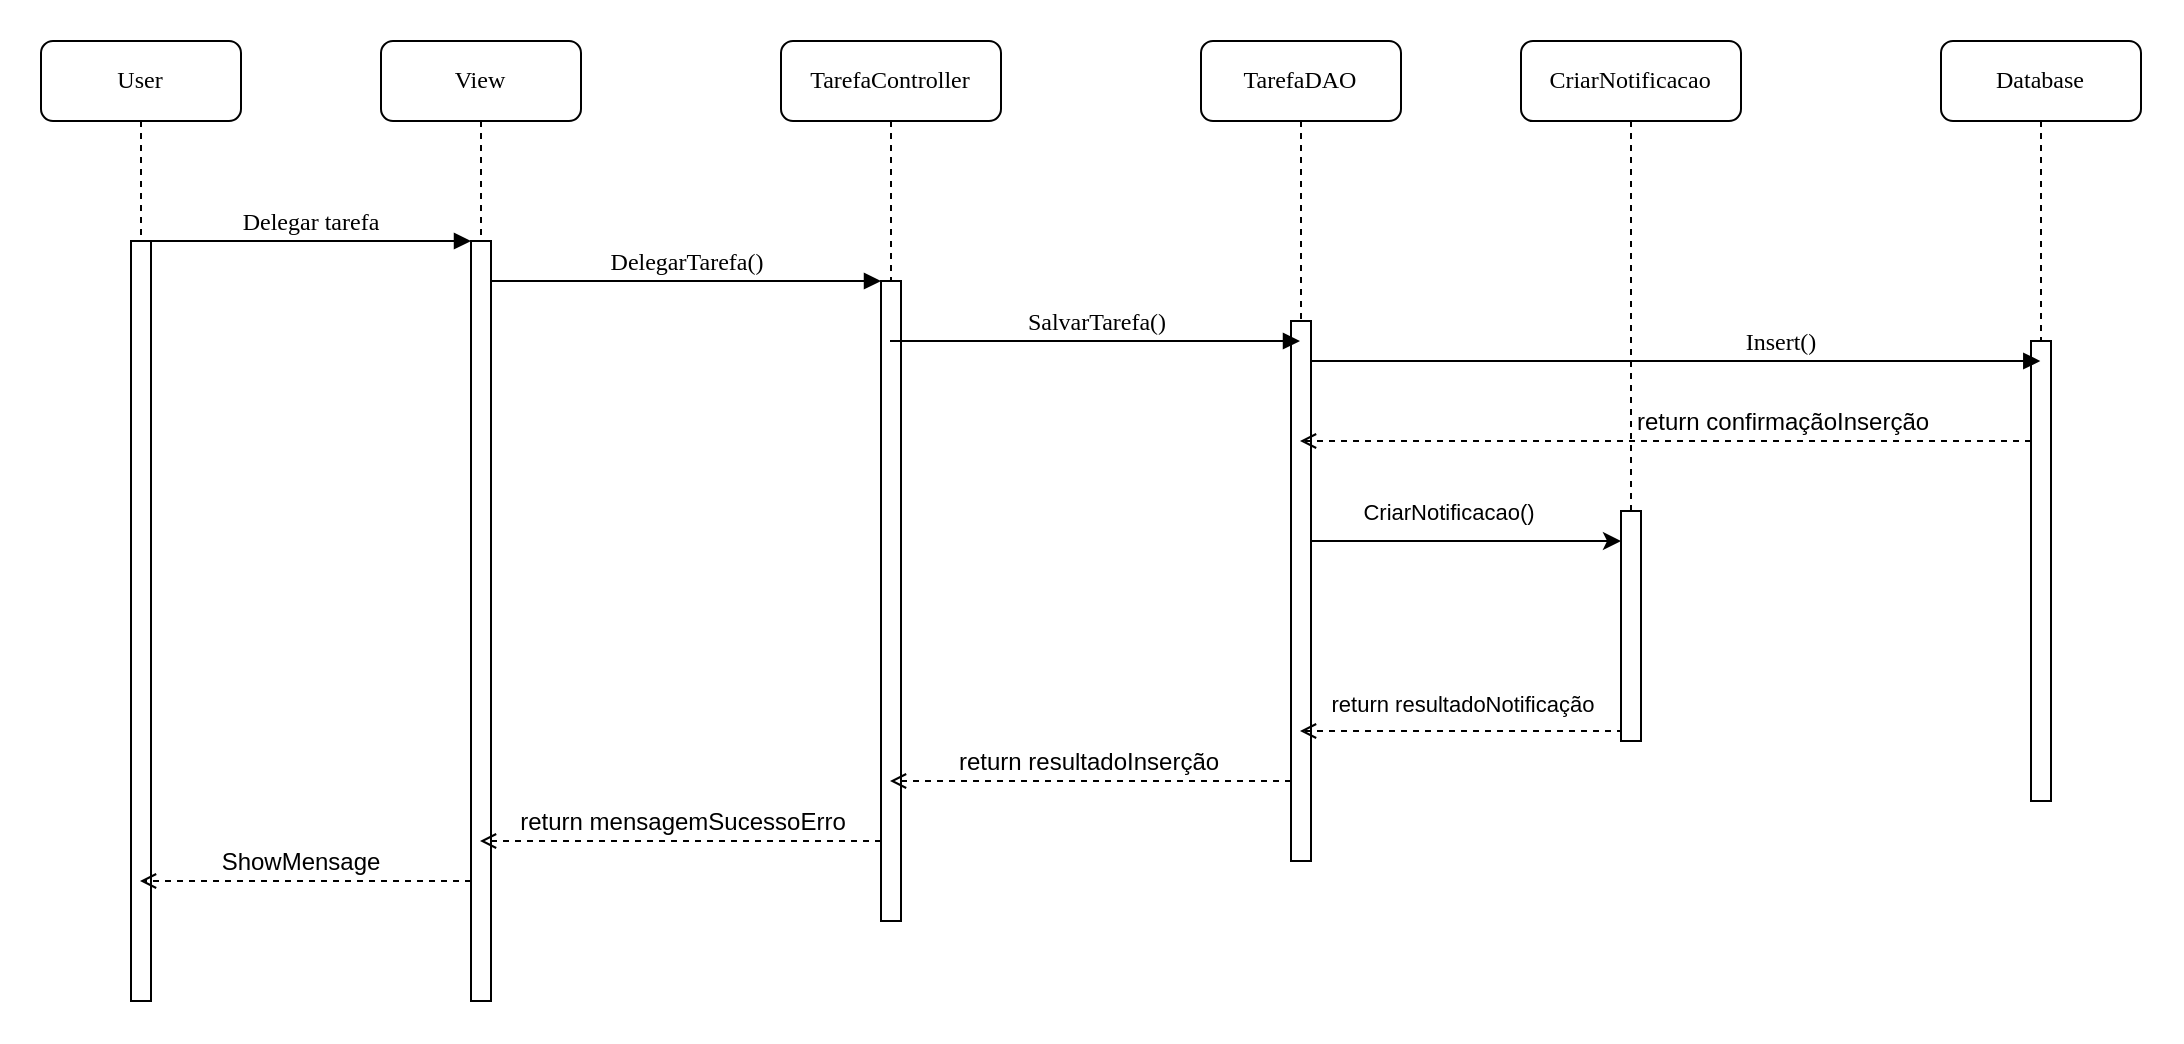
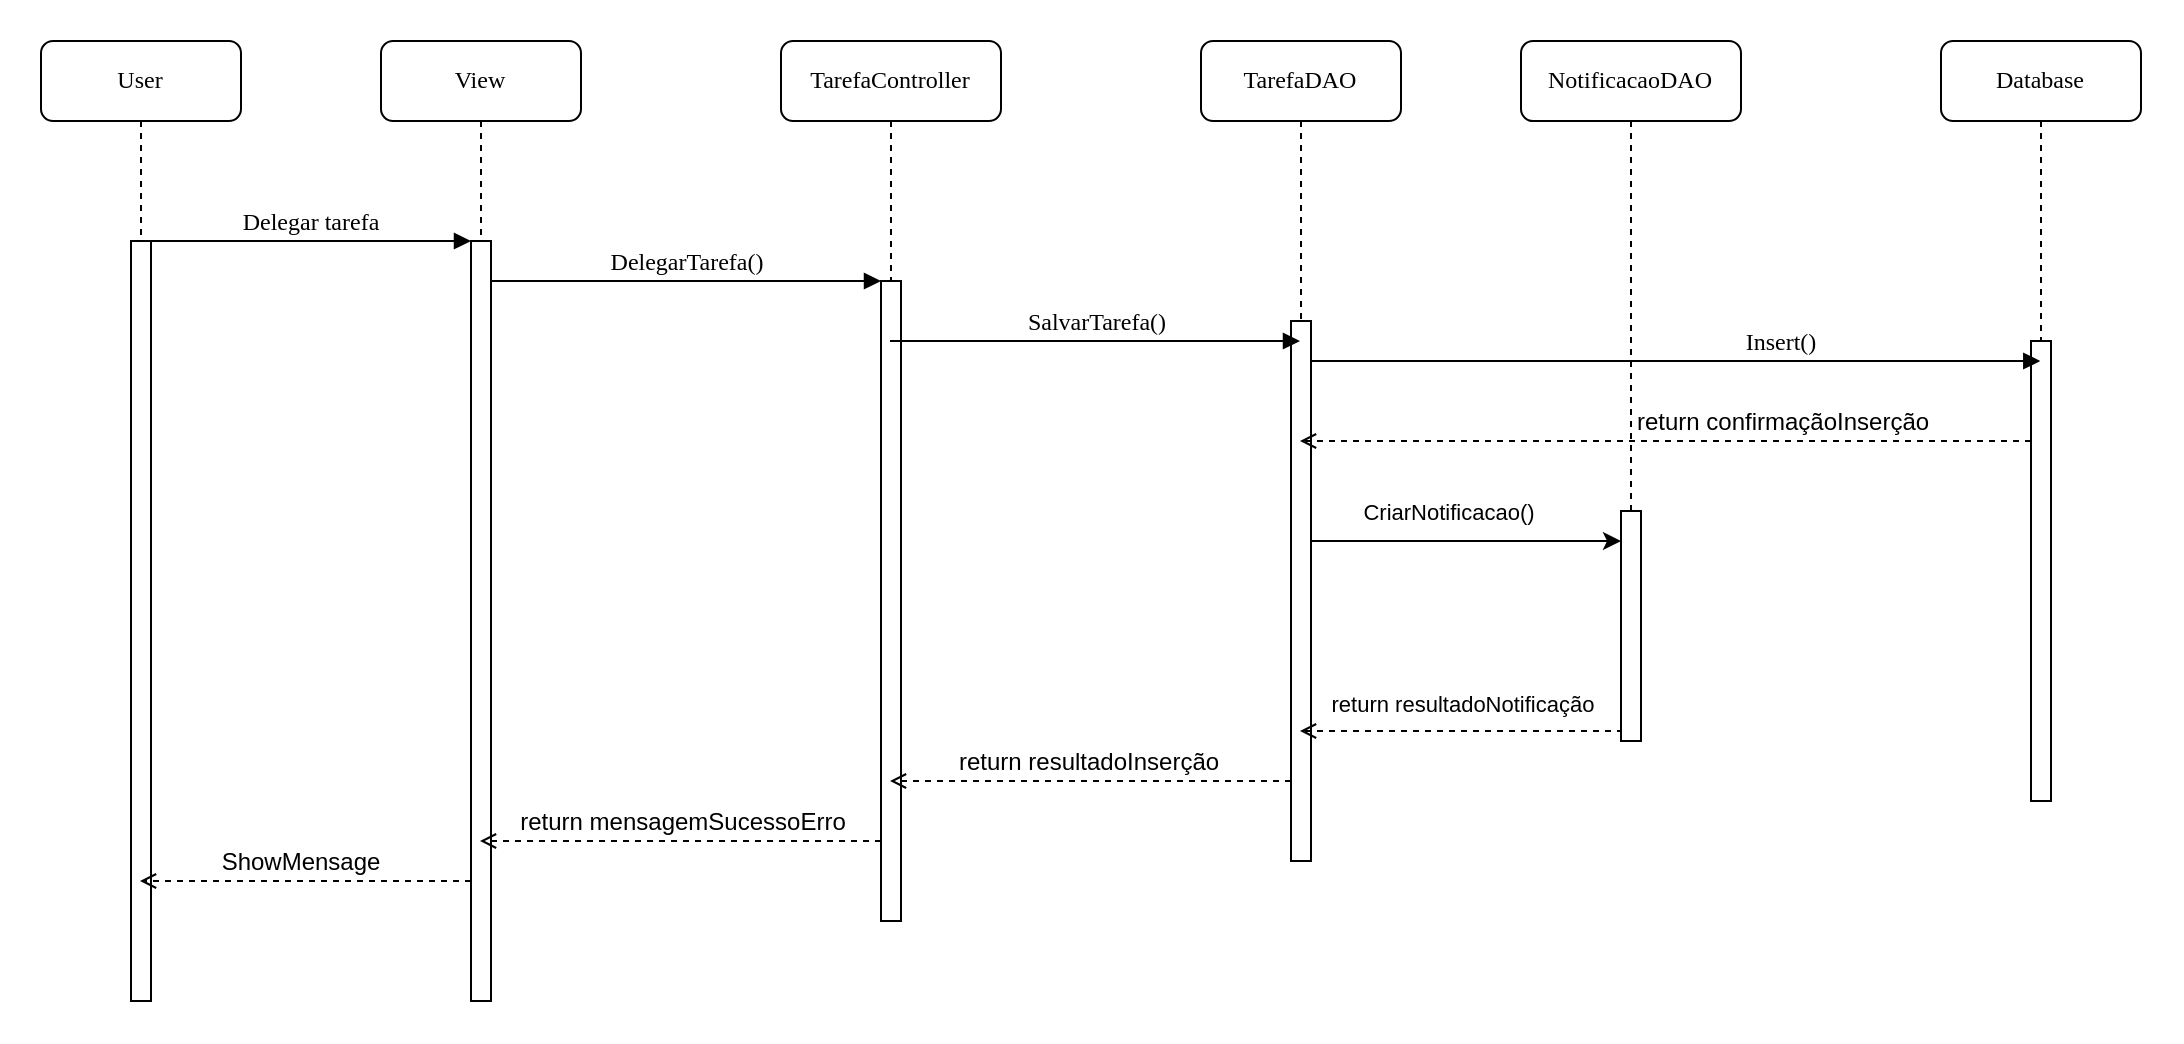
(1631, 81) -> (1631, 81)
